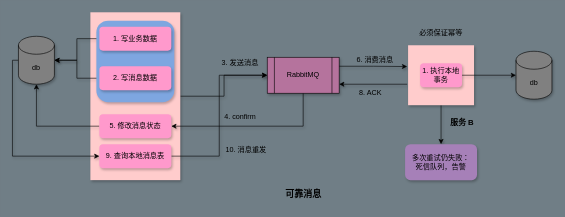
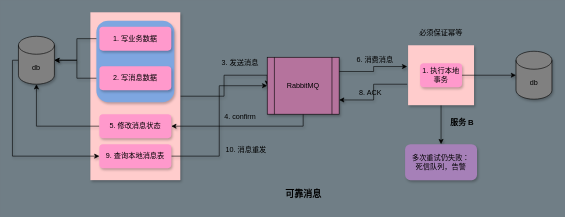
(303, 75) -> (303, 86)
